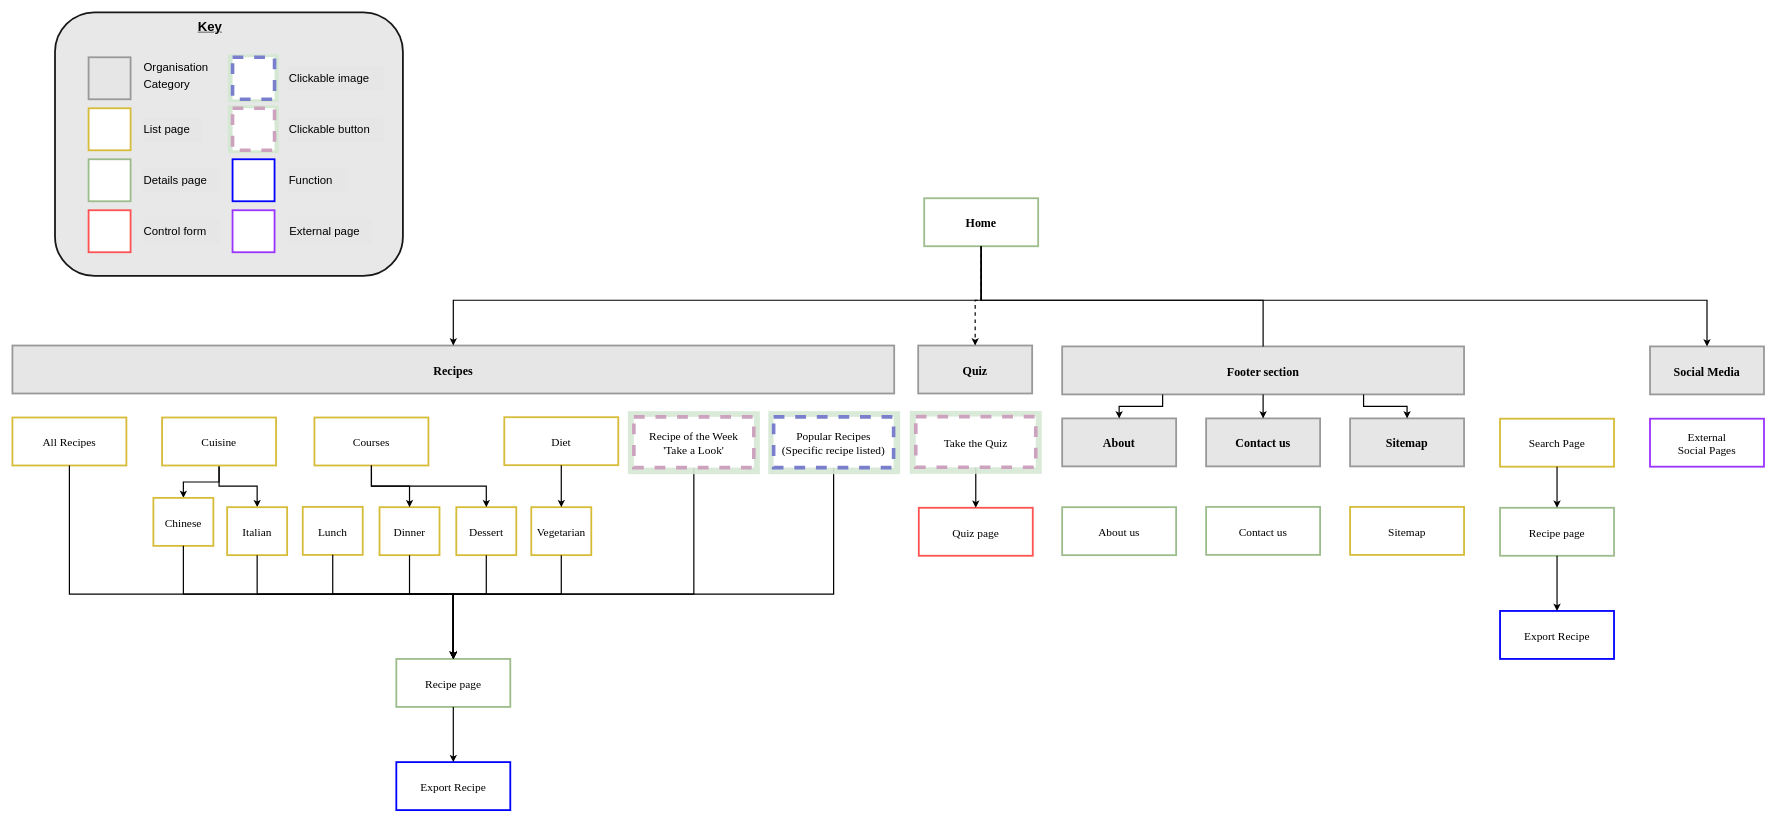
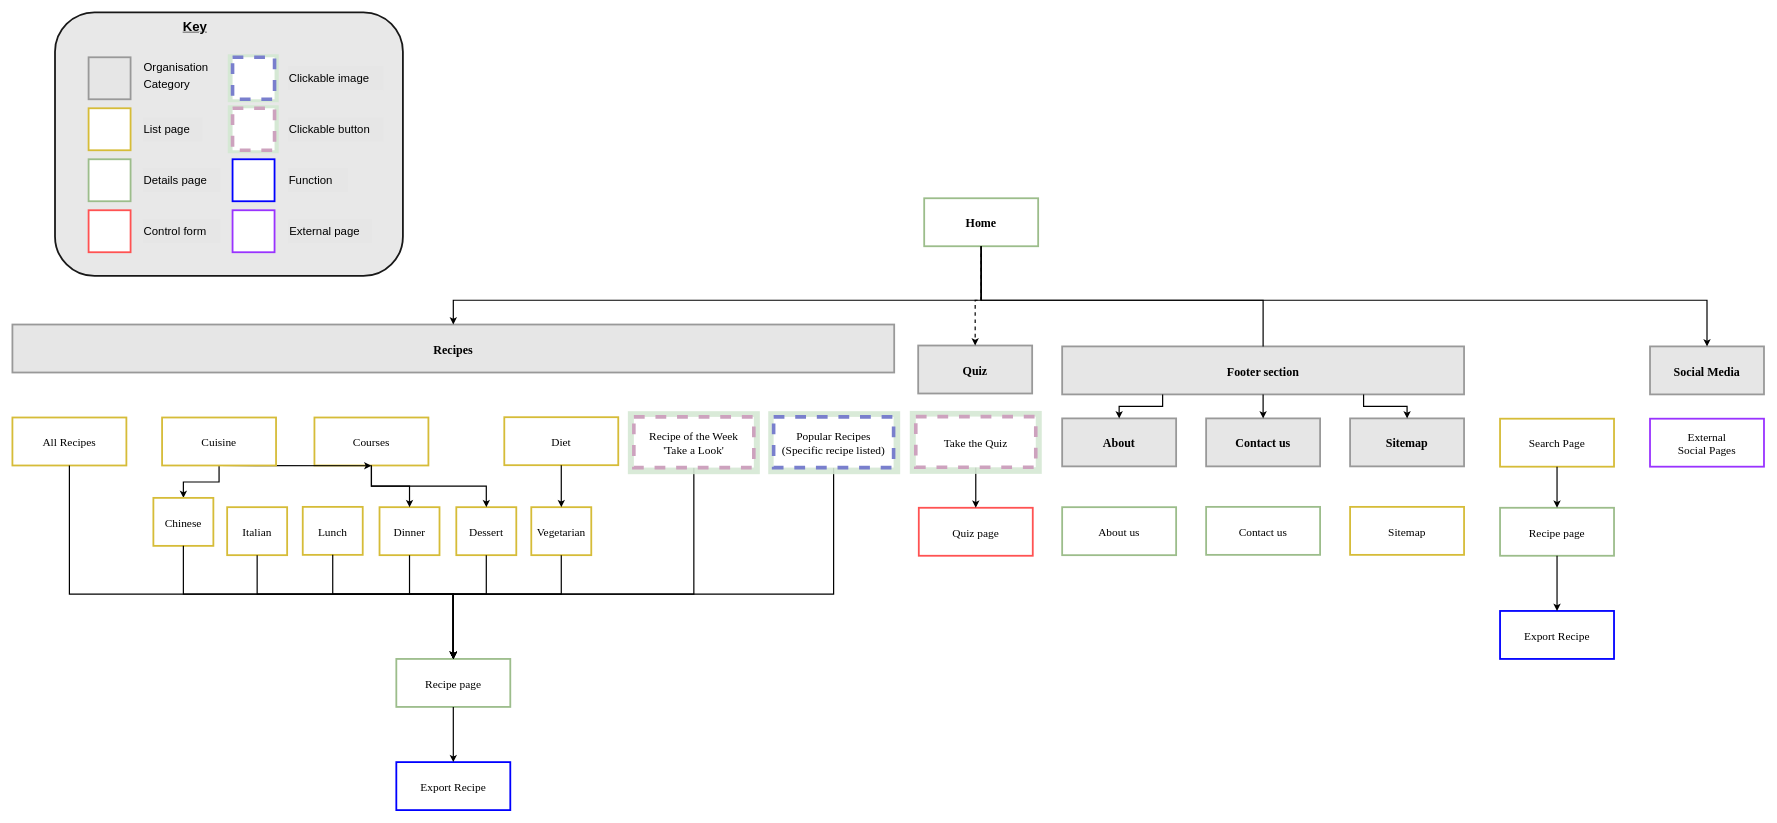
(210, 27) -> (195, 27)
(453, 370) -> (453, 349)
(245, 486) -> (320, 466)
